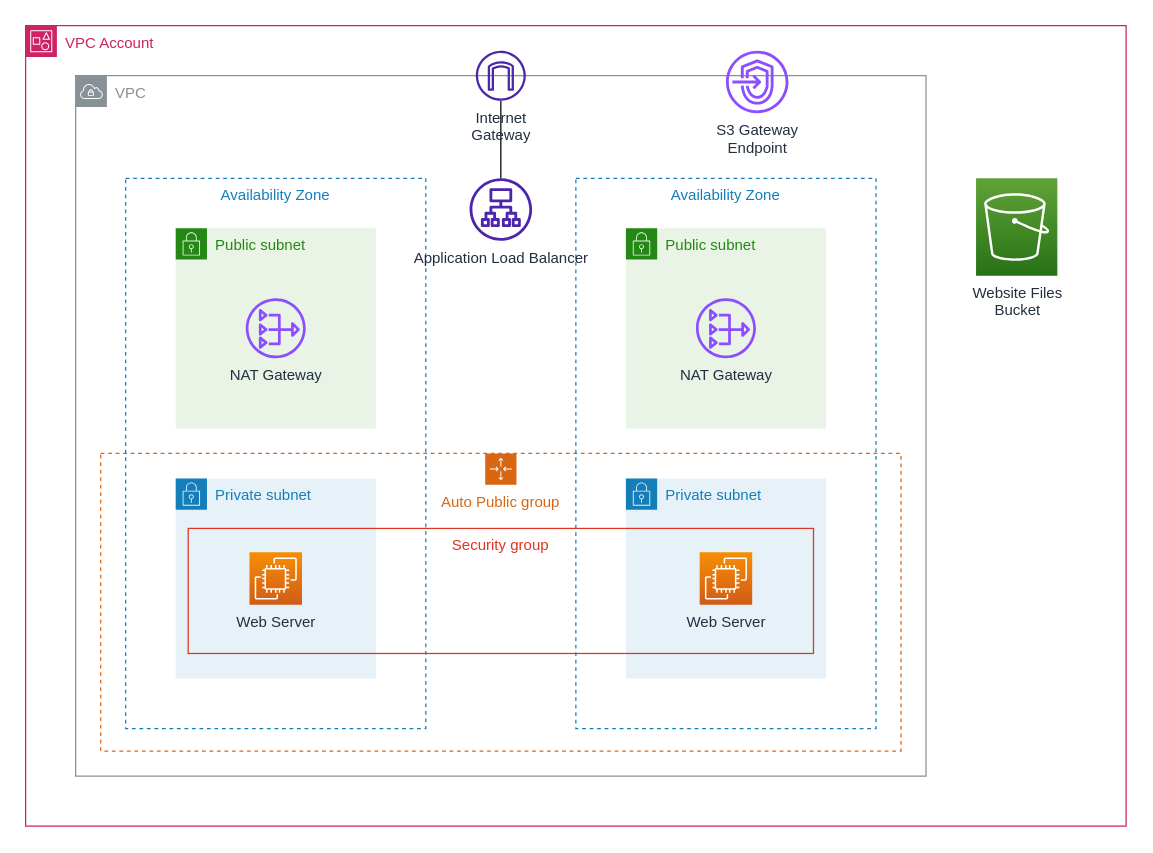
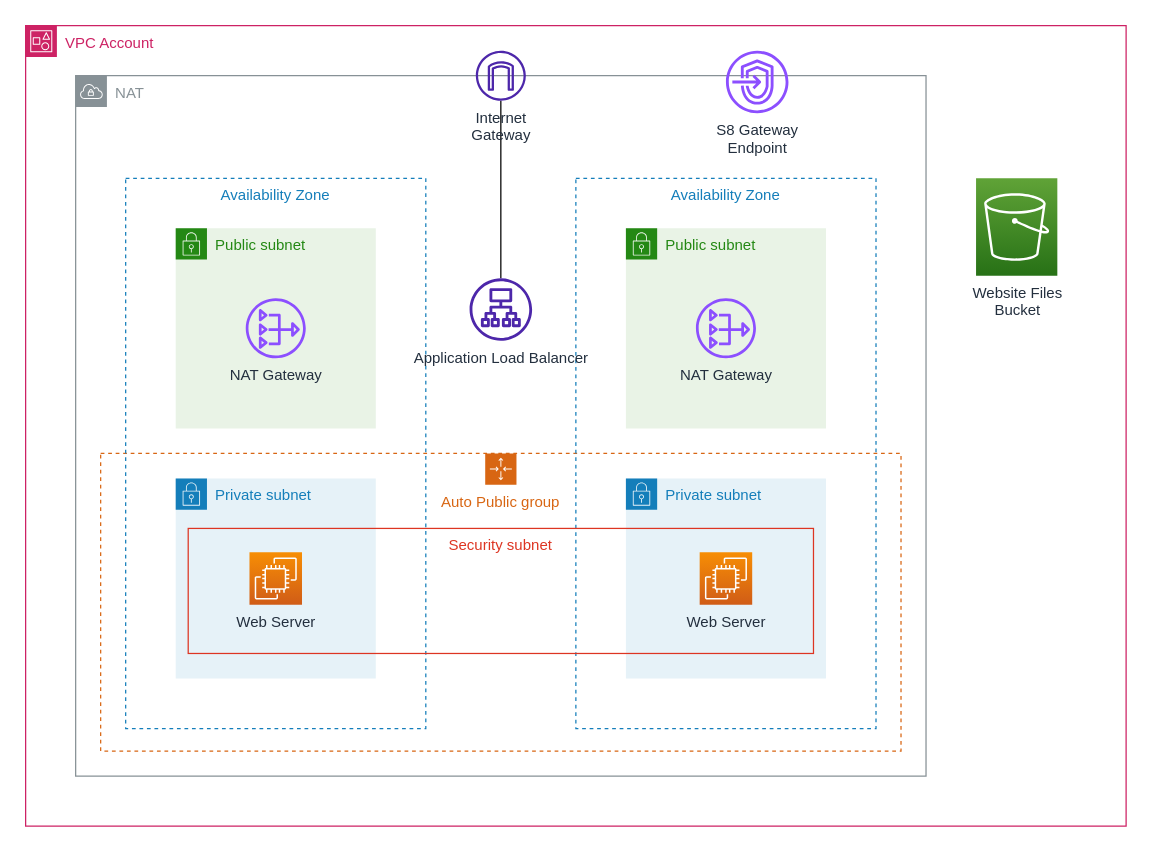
(128, 93) -> (128, 93)
(758, 140) -> (758, 140)
(501, 209) -> (501, 309)
(500, 545) -> (500, 545)
